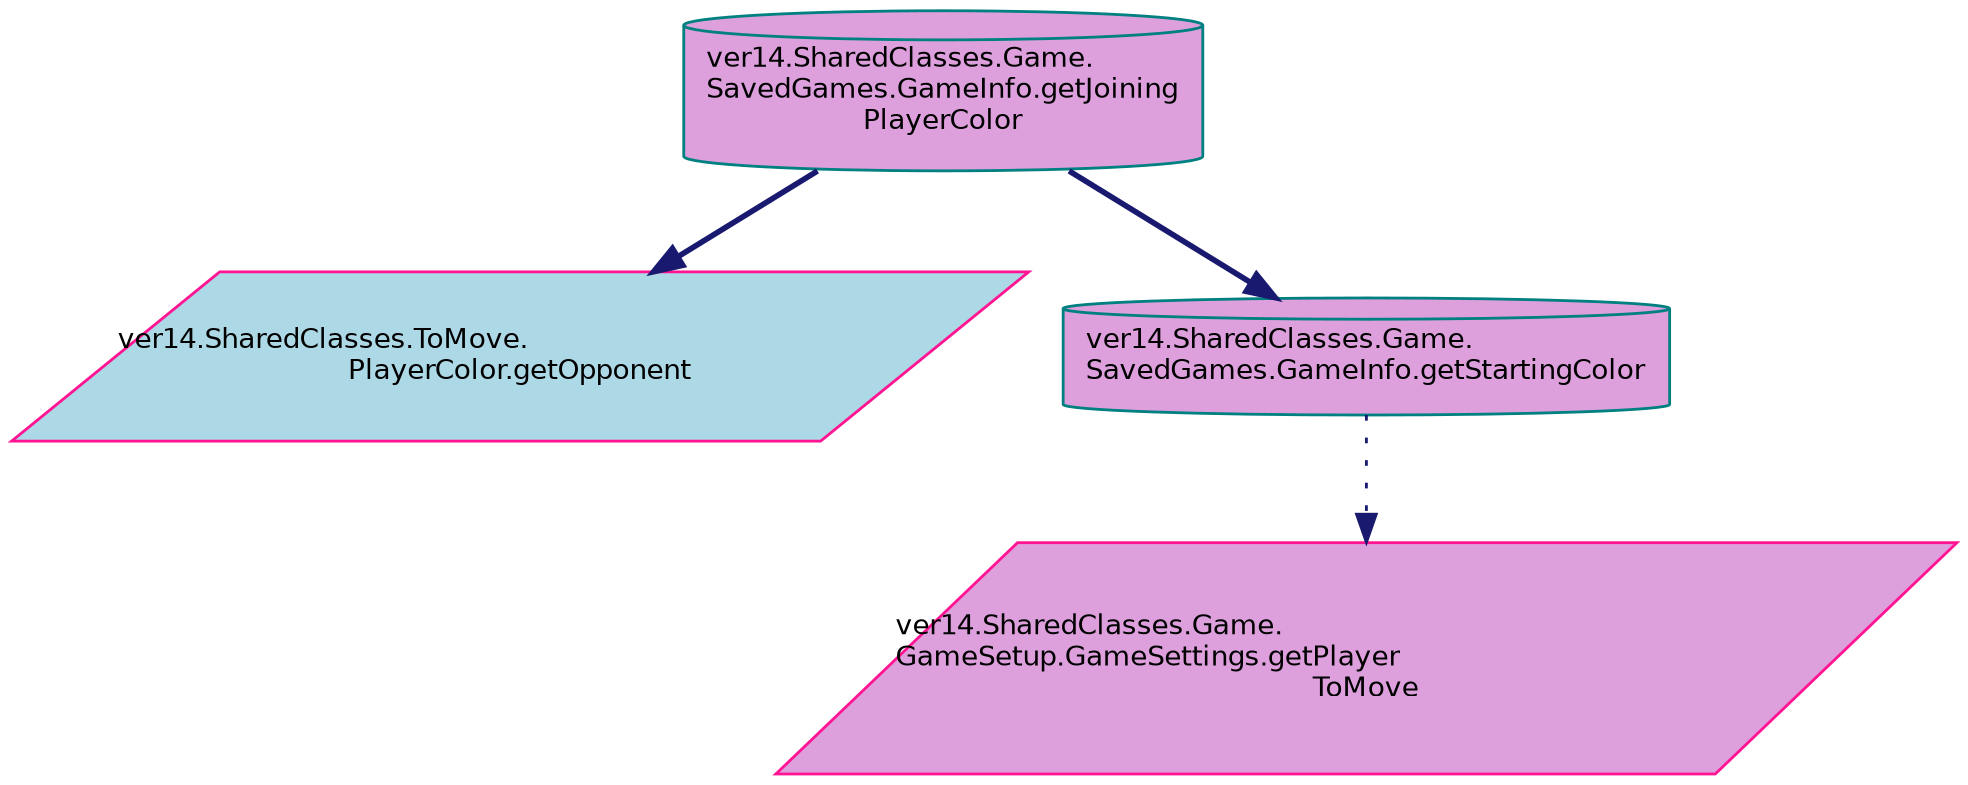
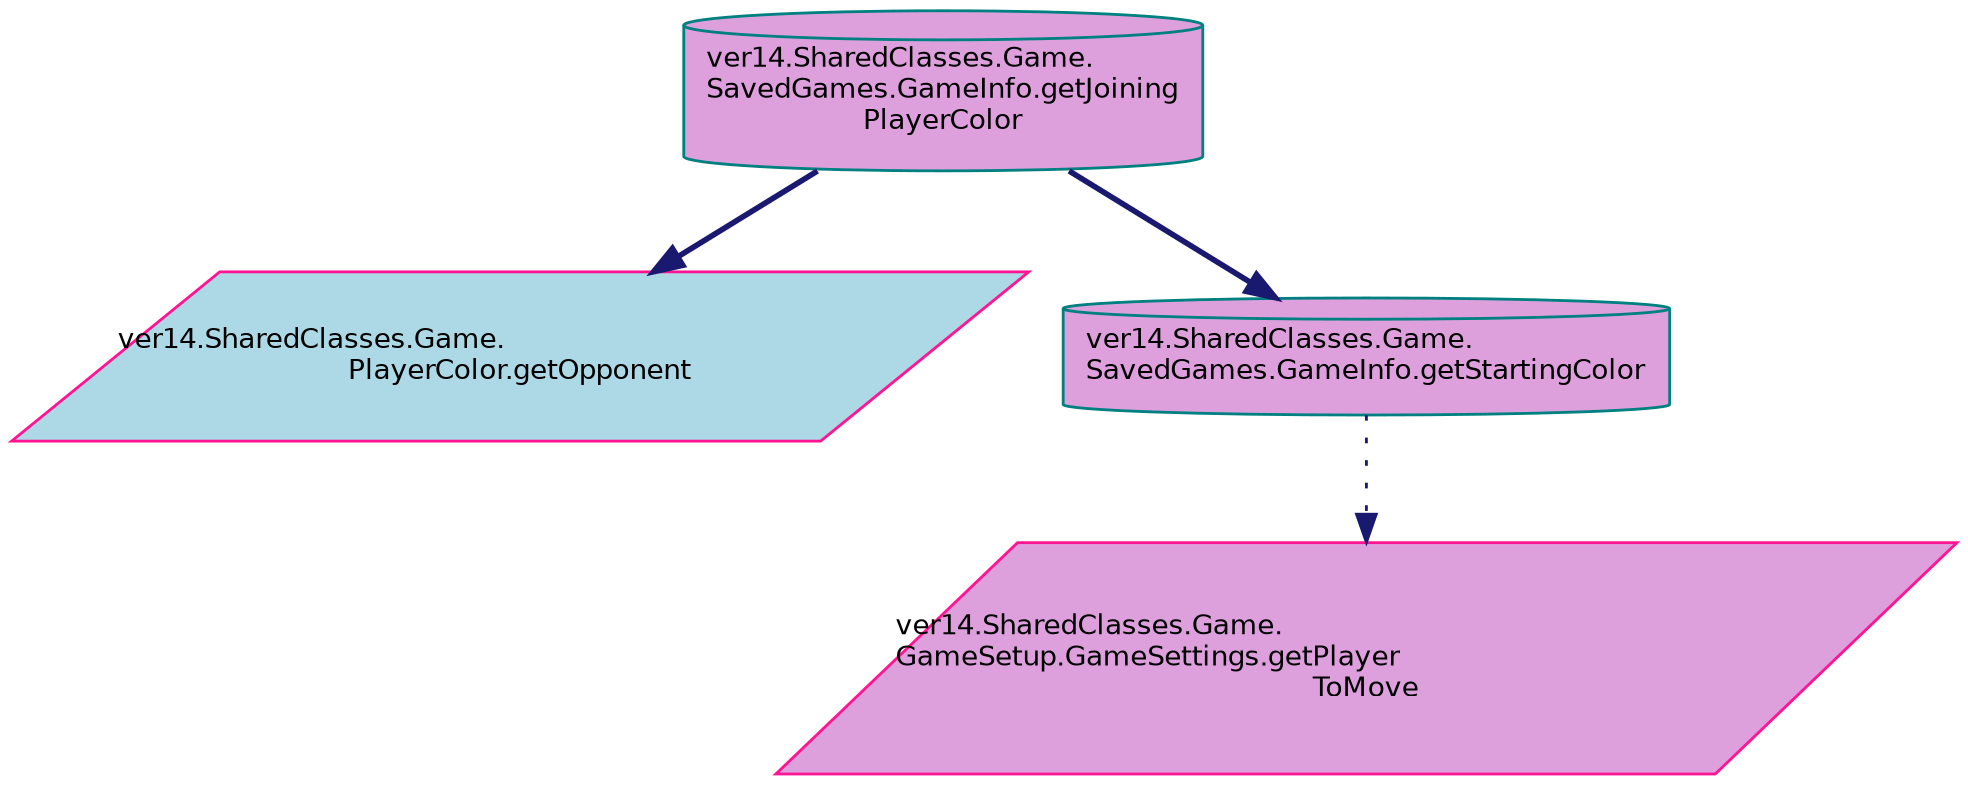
(520, 356) -> (520, 356)
